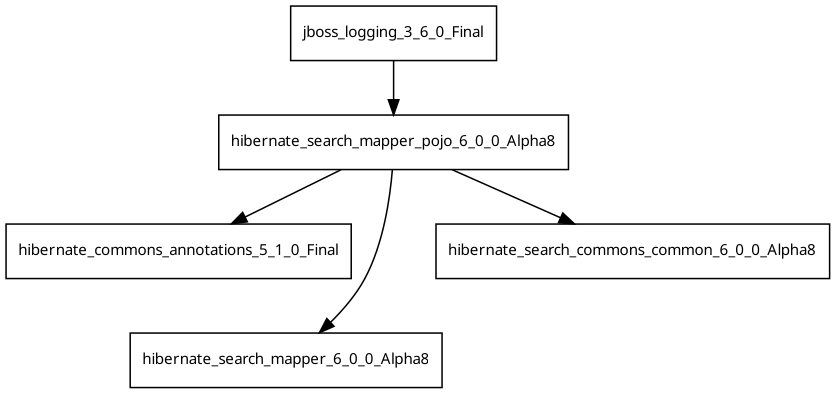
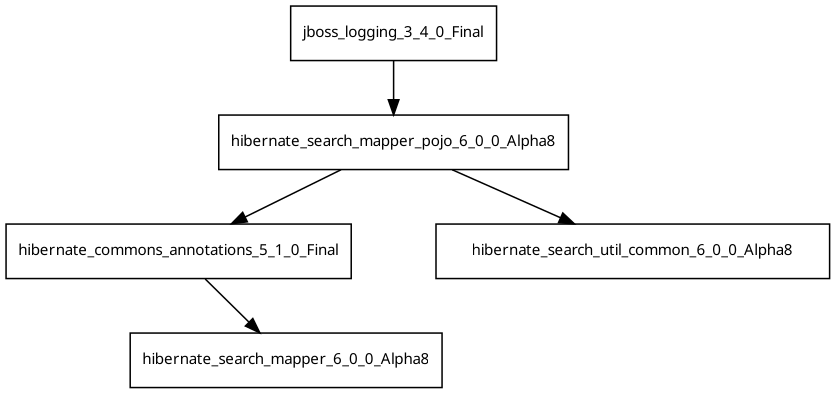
(394, 33) -> (394, 33)
(633, 251) -> (633, 251)
(376, 252) -> (227, 301)
